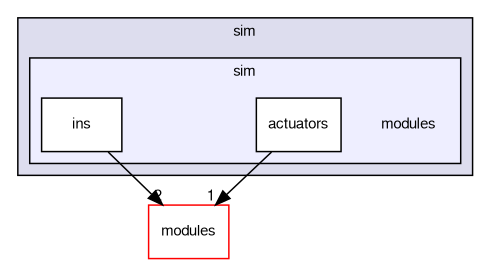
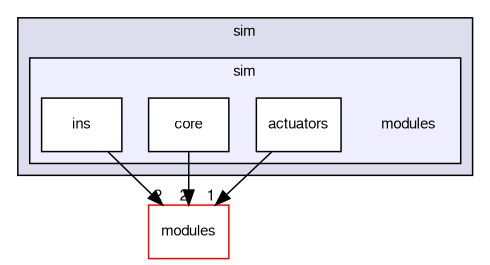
none -> (189, 125)
